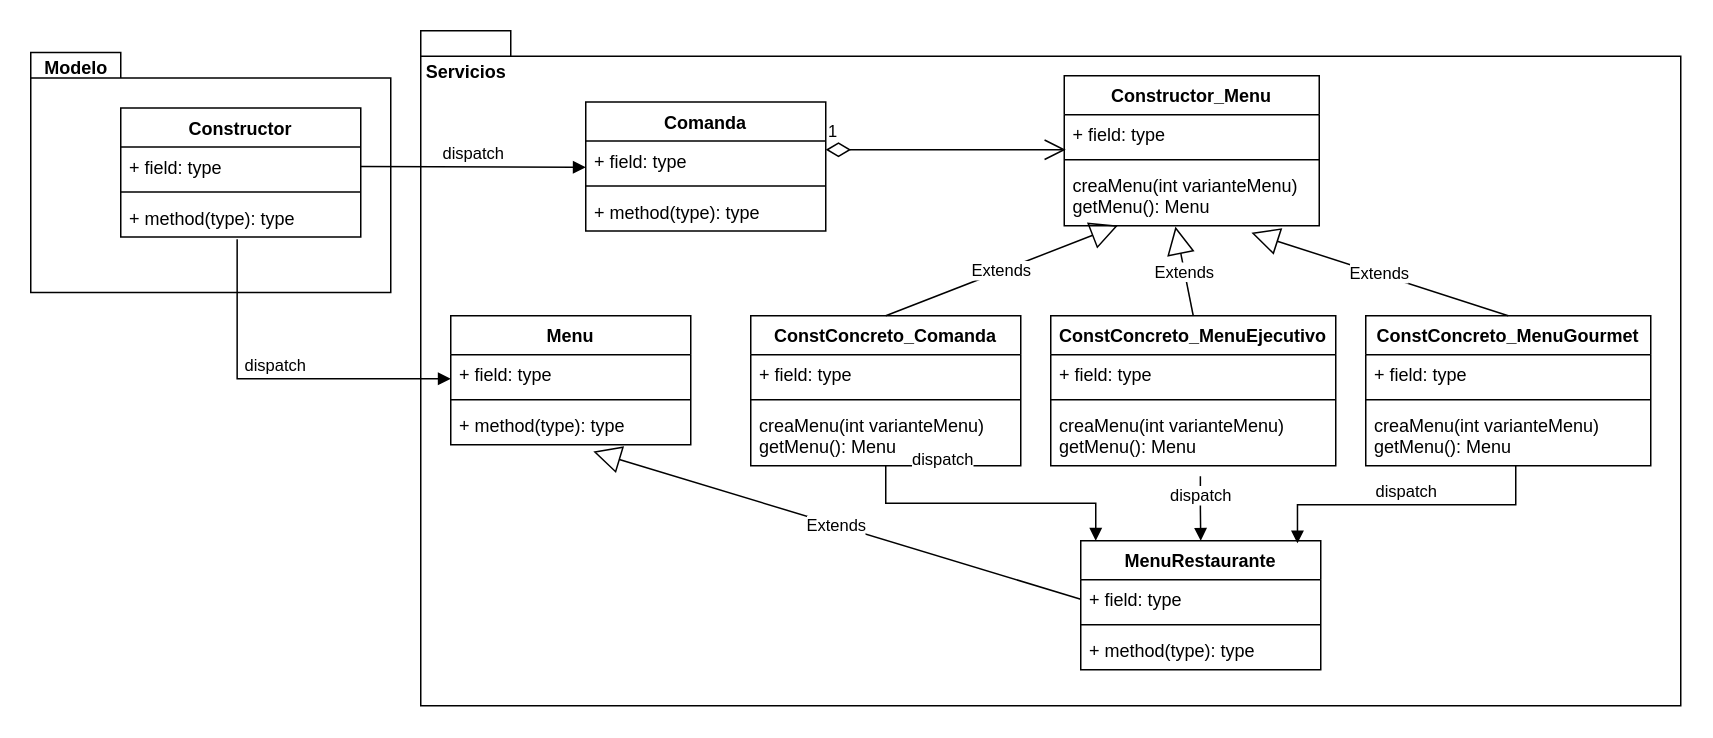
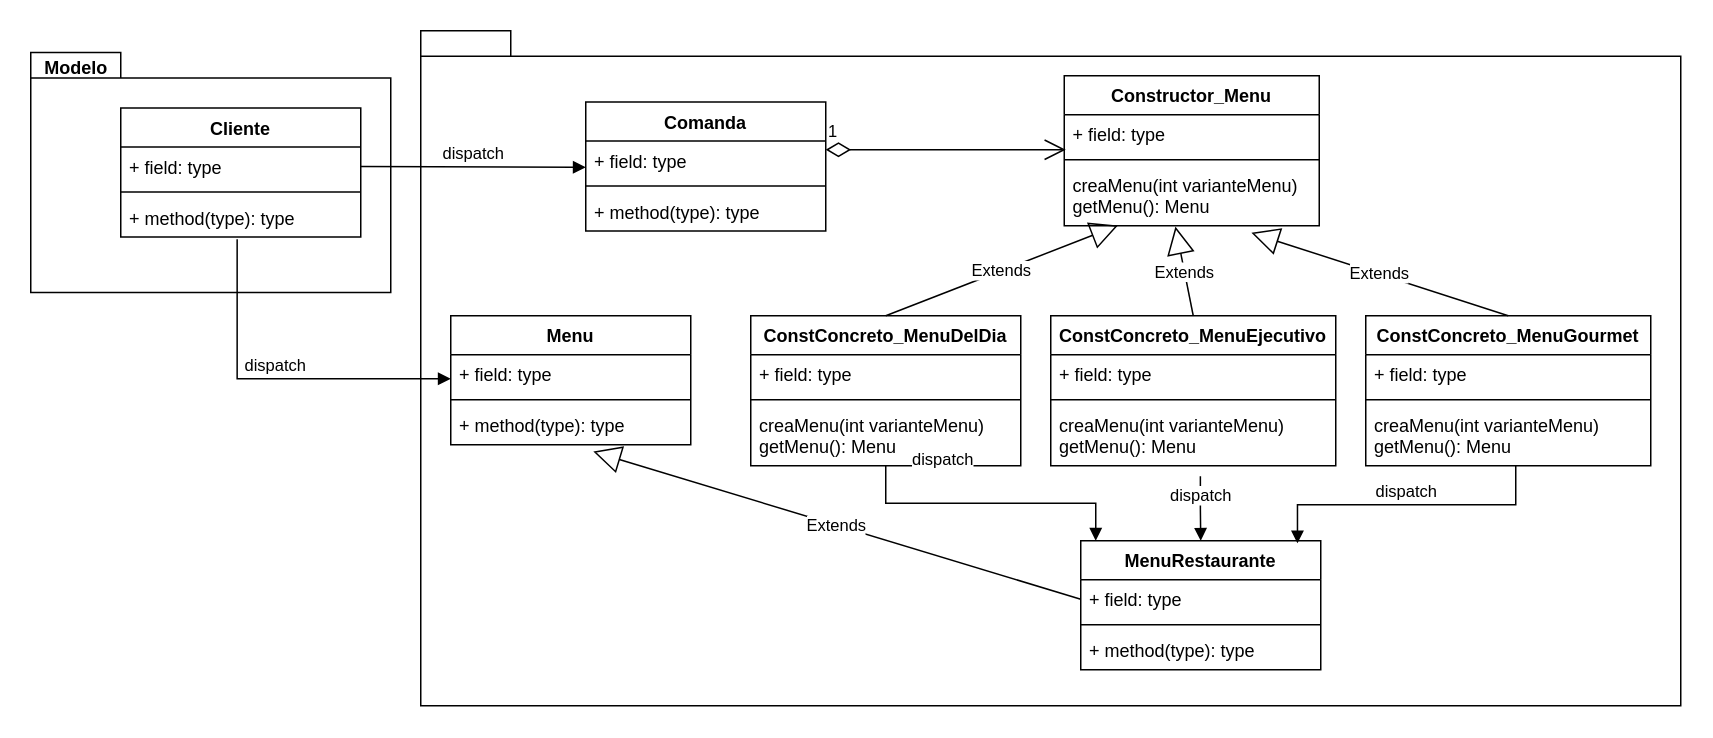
(466, 72) -> none
(241, 130) -> (241, 130)
(886, 337) -> (886, 337)
